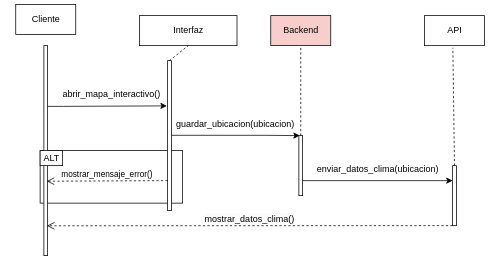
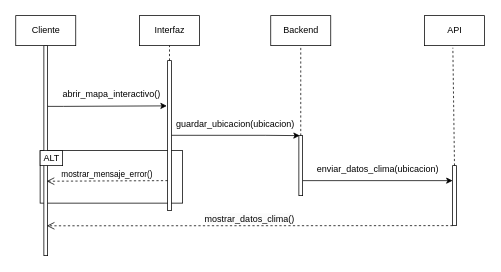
(46, 19) -> (46, 30)
(188, 30) -> (170, 30)
(301, 30) -> (301, 30)
